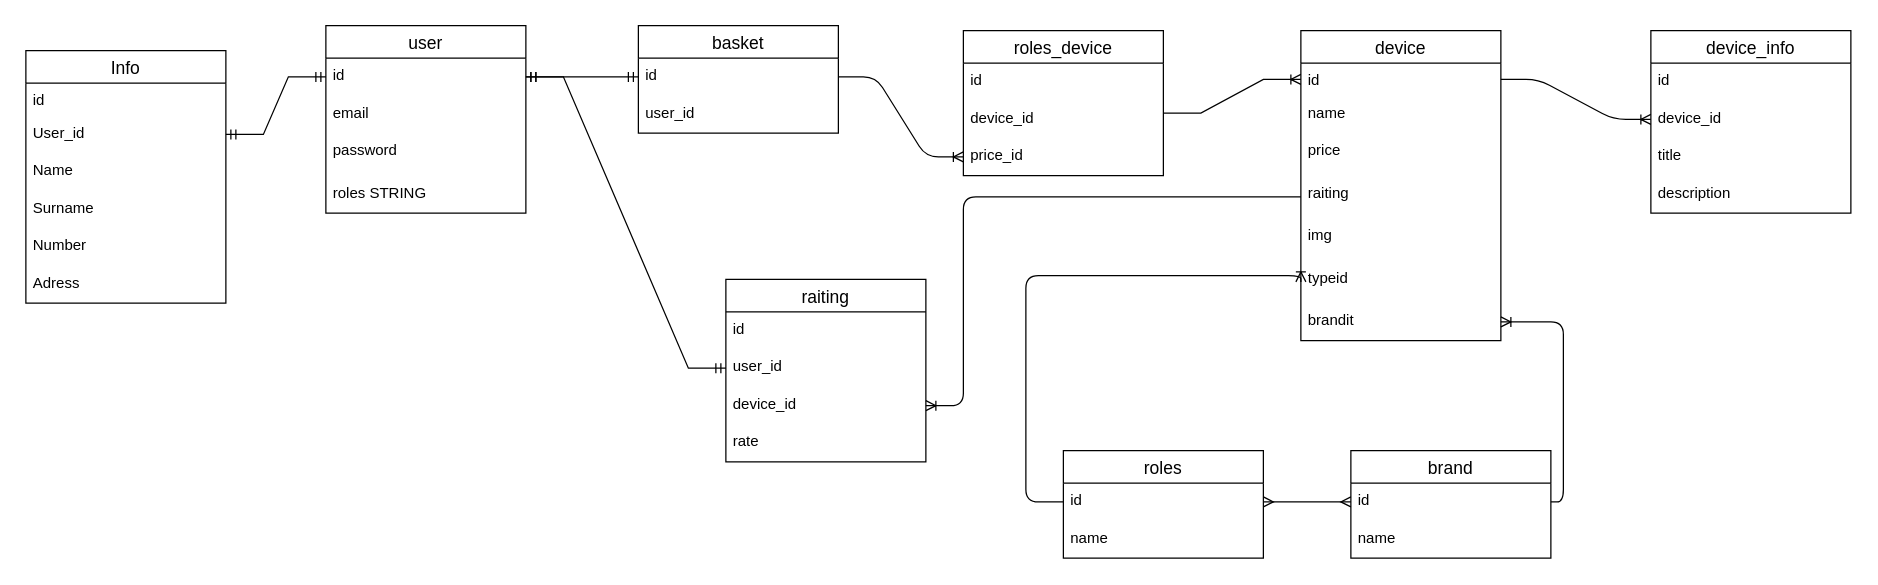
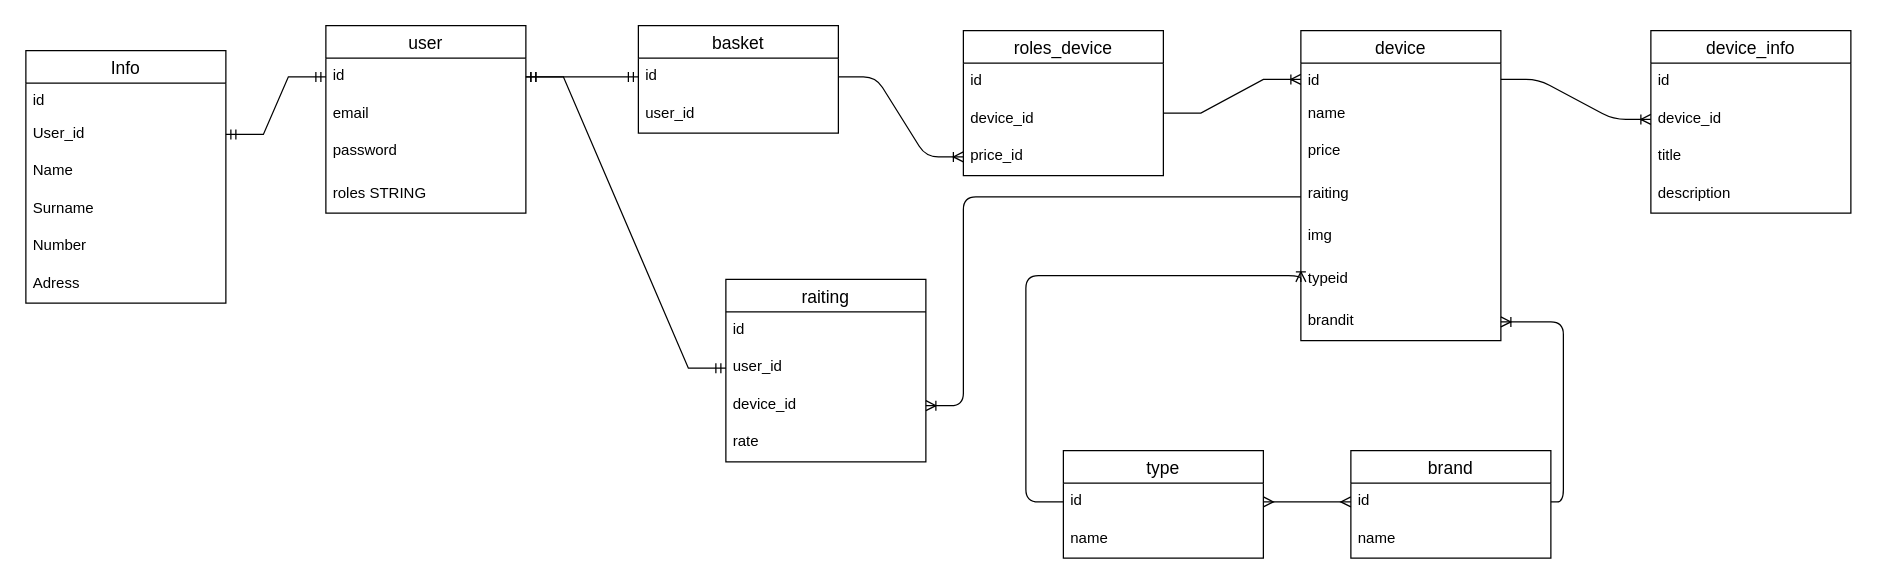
(1163, 468) -> (1163, 468)
